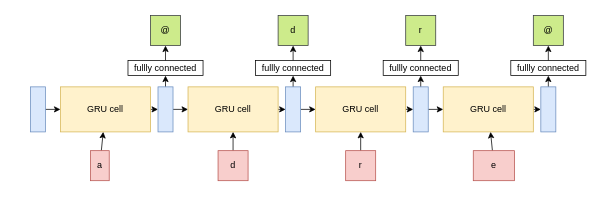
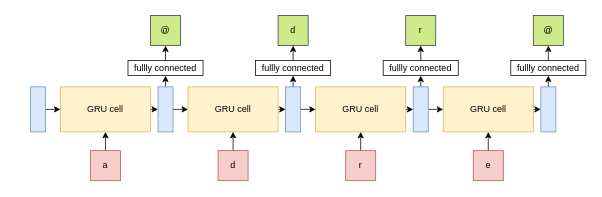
(100, 165) -> (105, 165)
(494, 165) -> (488, 165)
